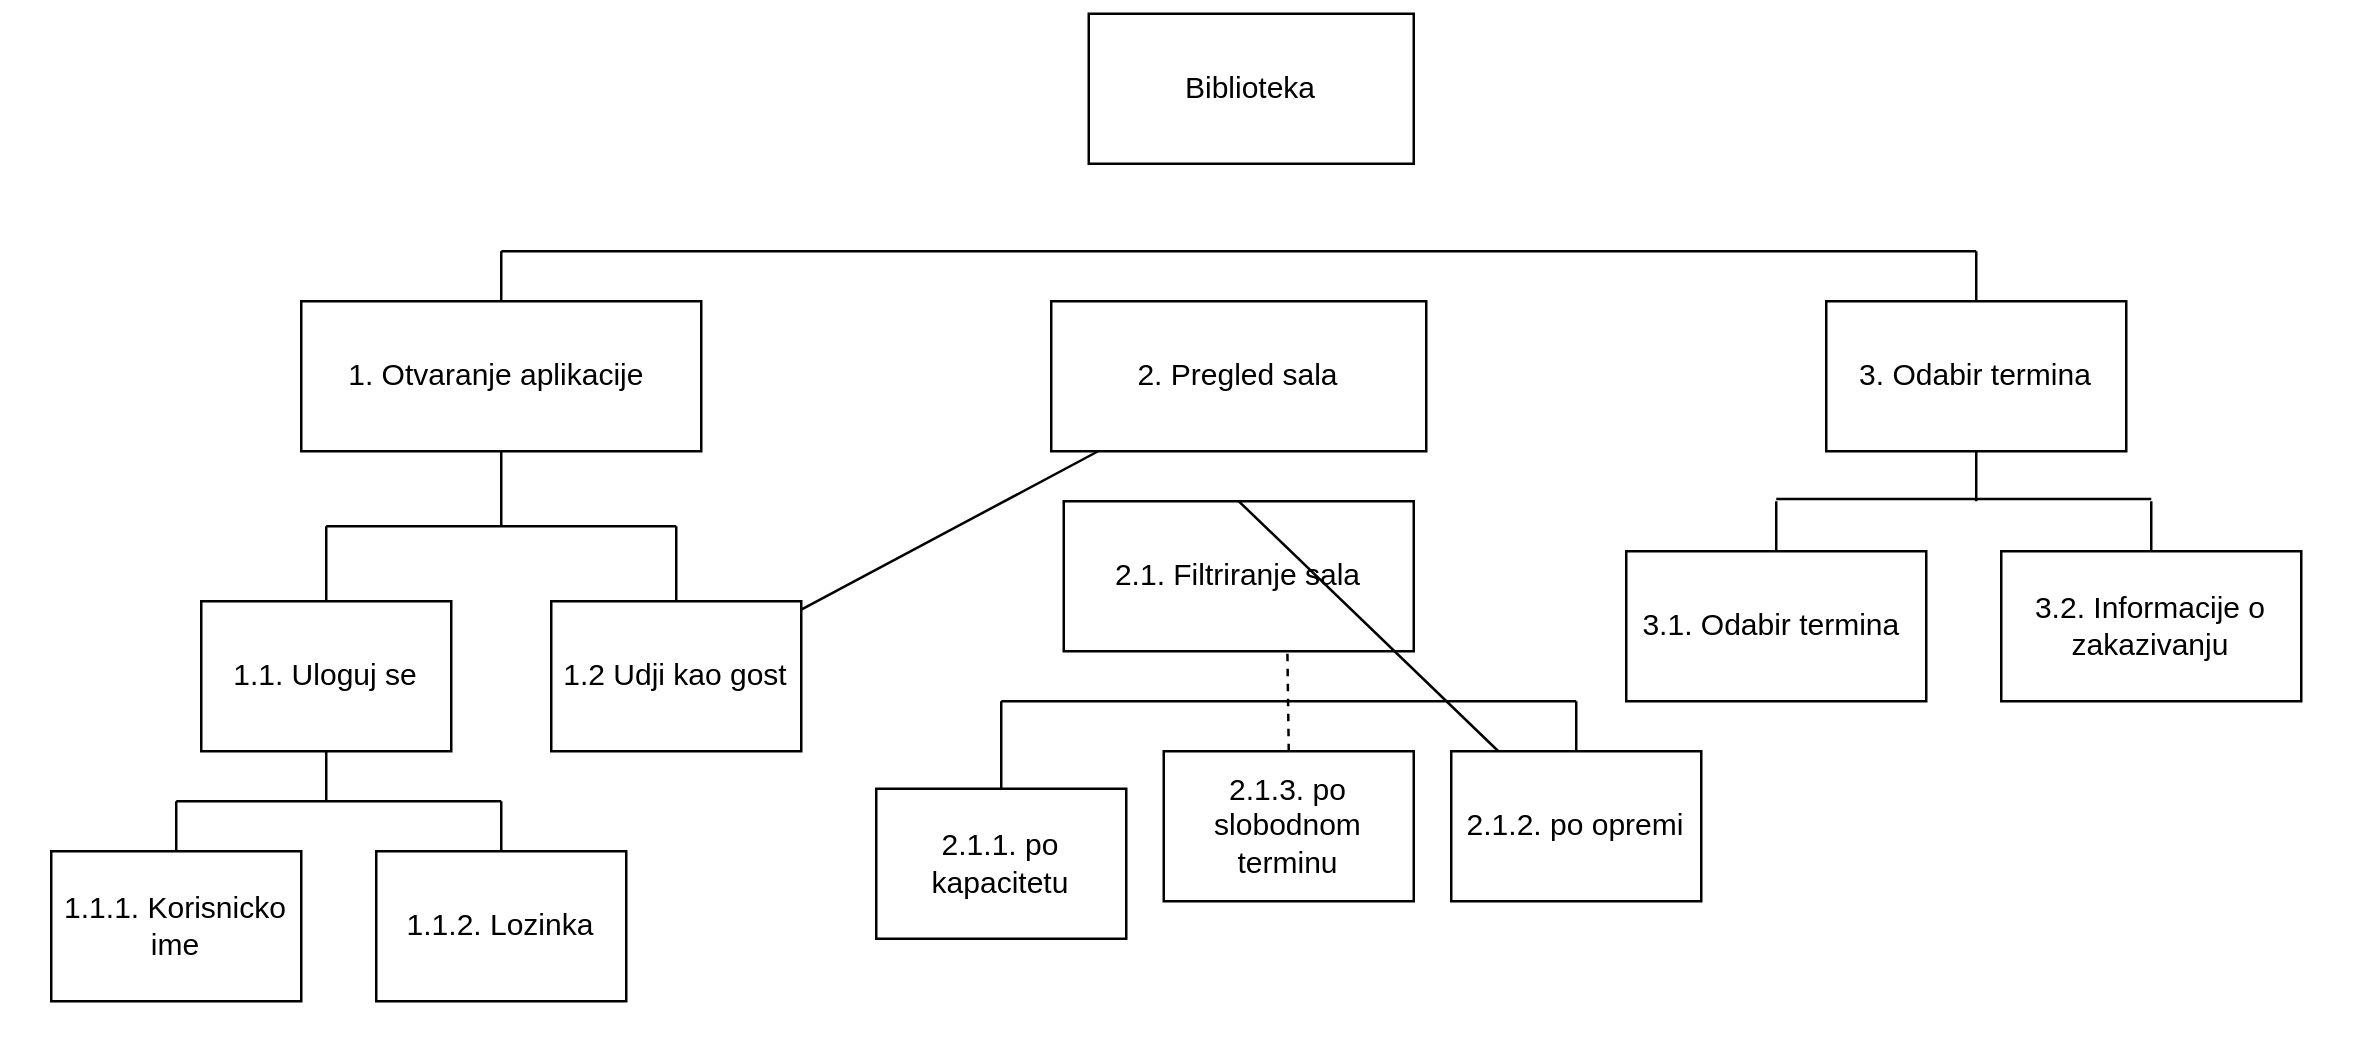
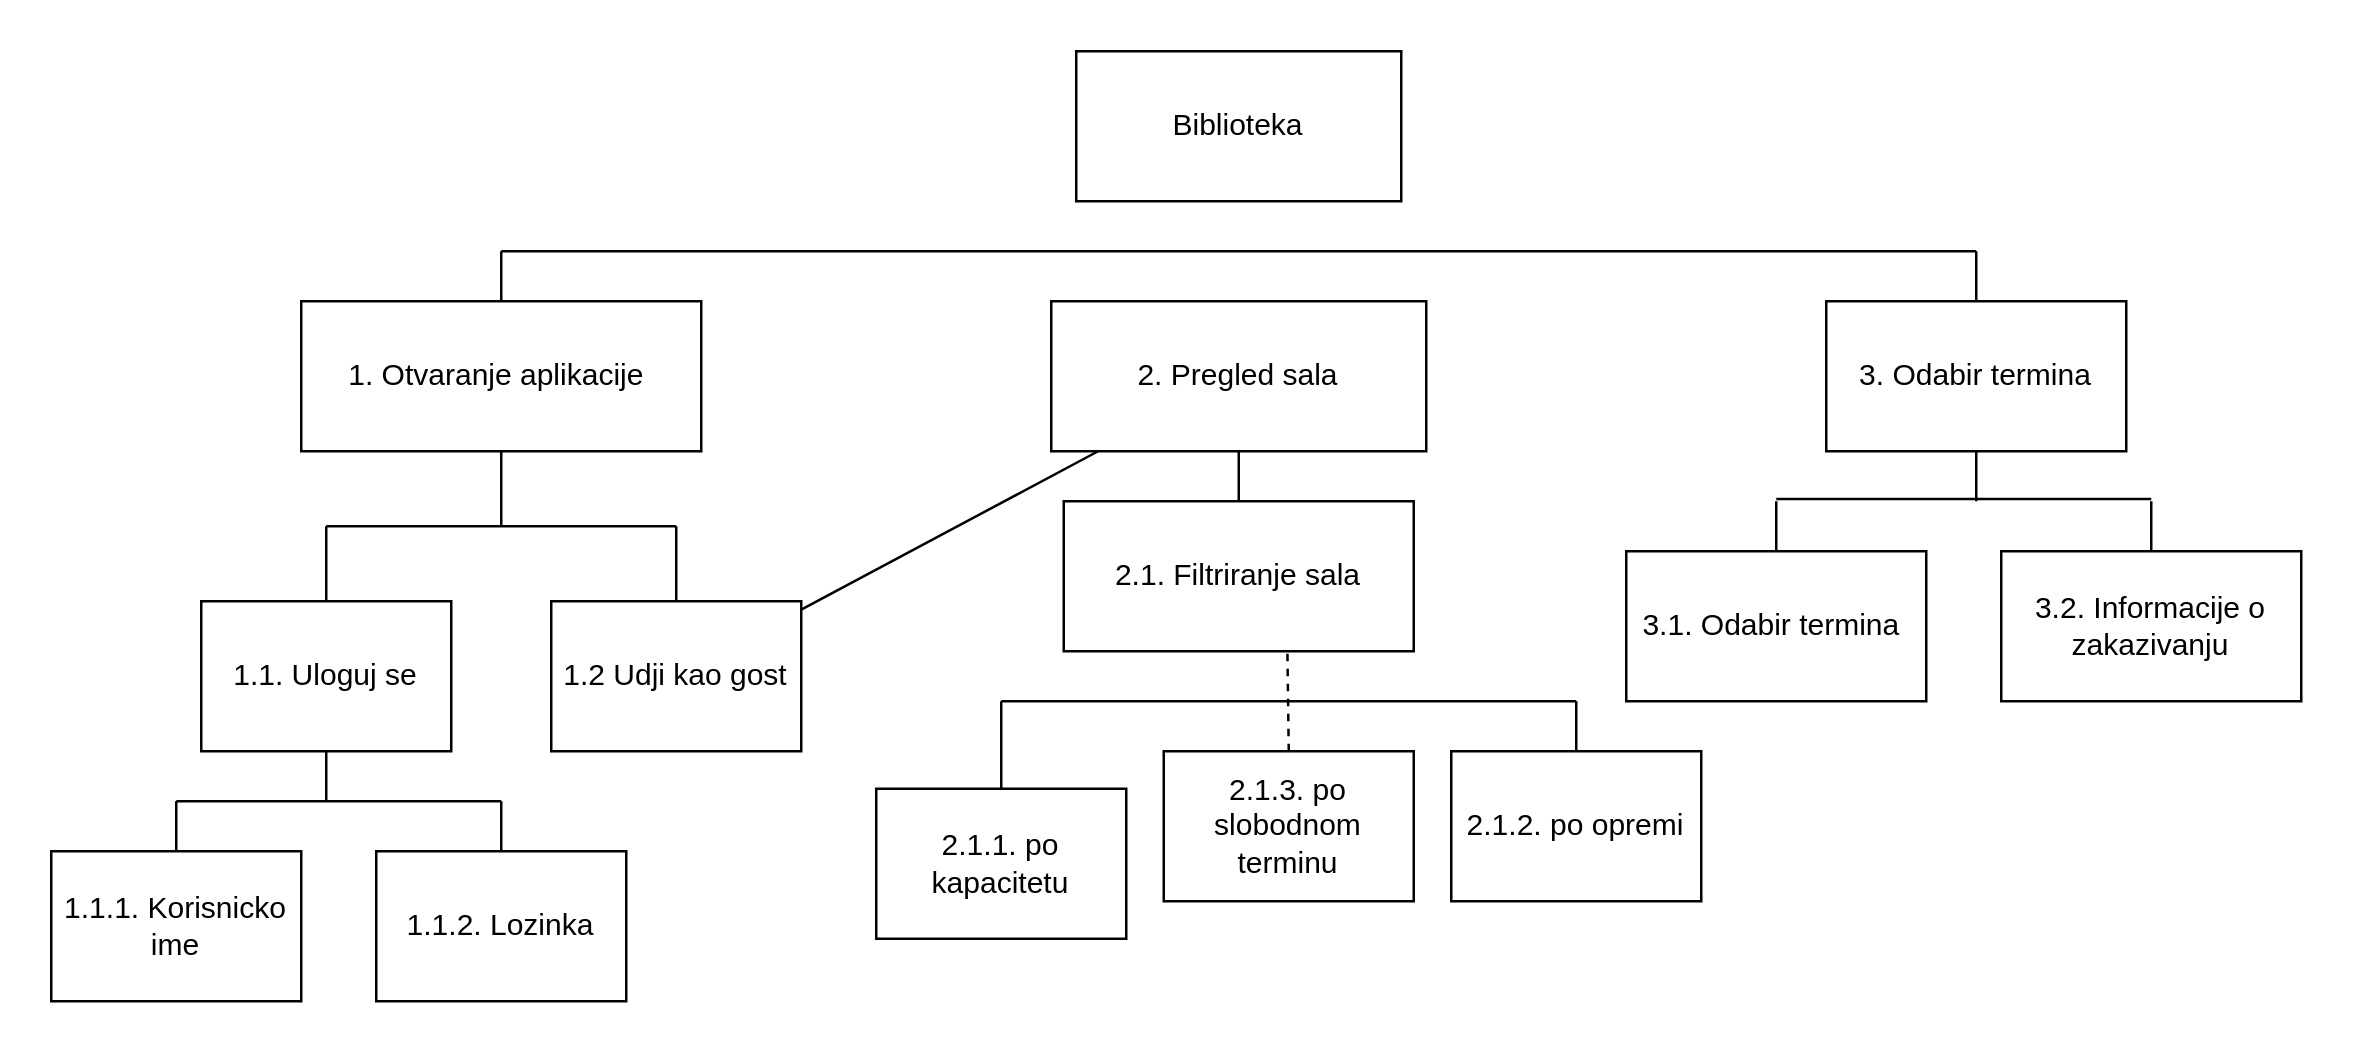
(1251, 89) -> (1239, 126)
(1340, 599) -> (1239, 476)
